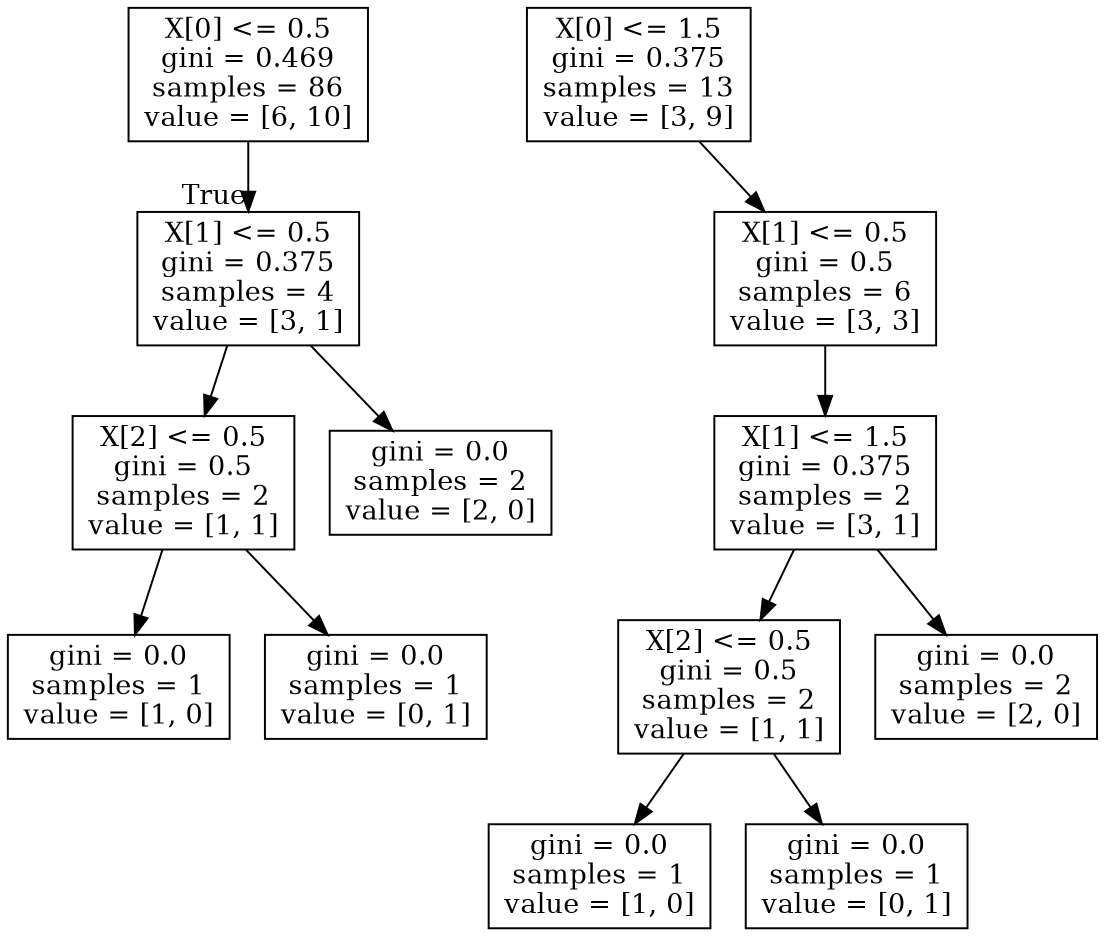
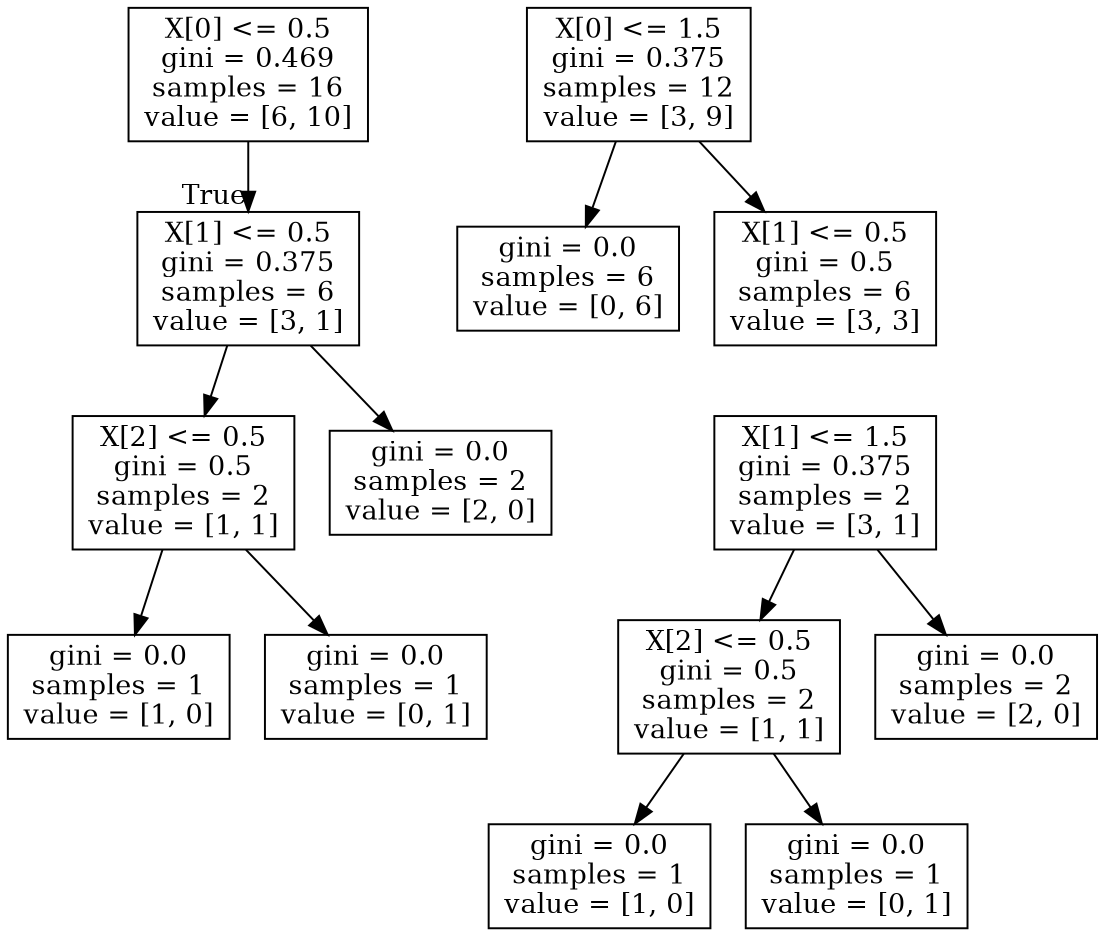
(248, 75) -> (248, 75)
(639, 75) -> (639, 75)
(248, 279) -> (248, 279)
none -> (568, 279)
(825, 371) -> none
